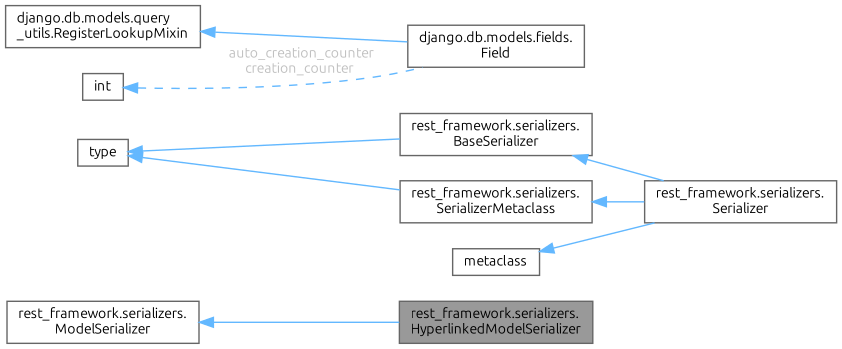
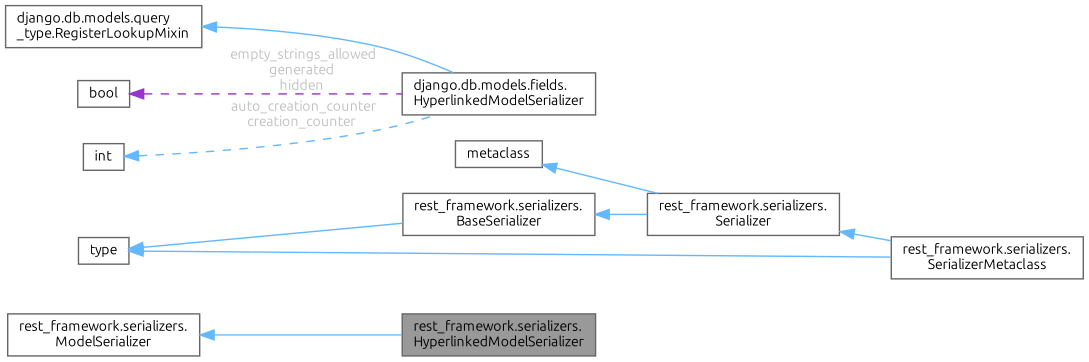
(103, 27) -> (104, 27)
(496, 46) -> (499, 94)
none -> (104, 94)
(625, 202) -> (872, 237)
